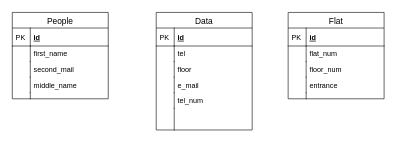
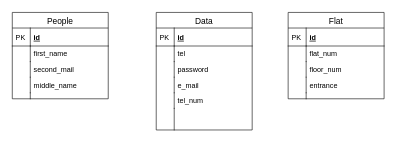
(187, 70) -> (194, 70)
